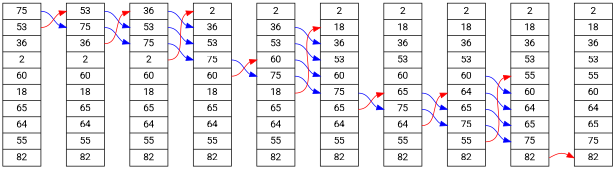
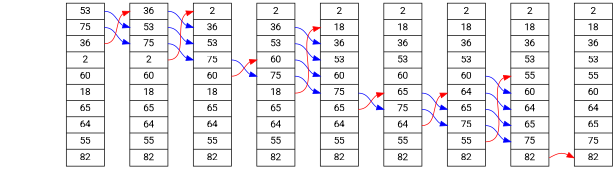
(22, 85) -> none
